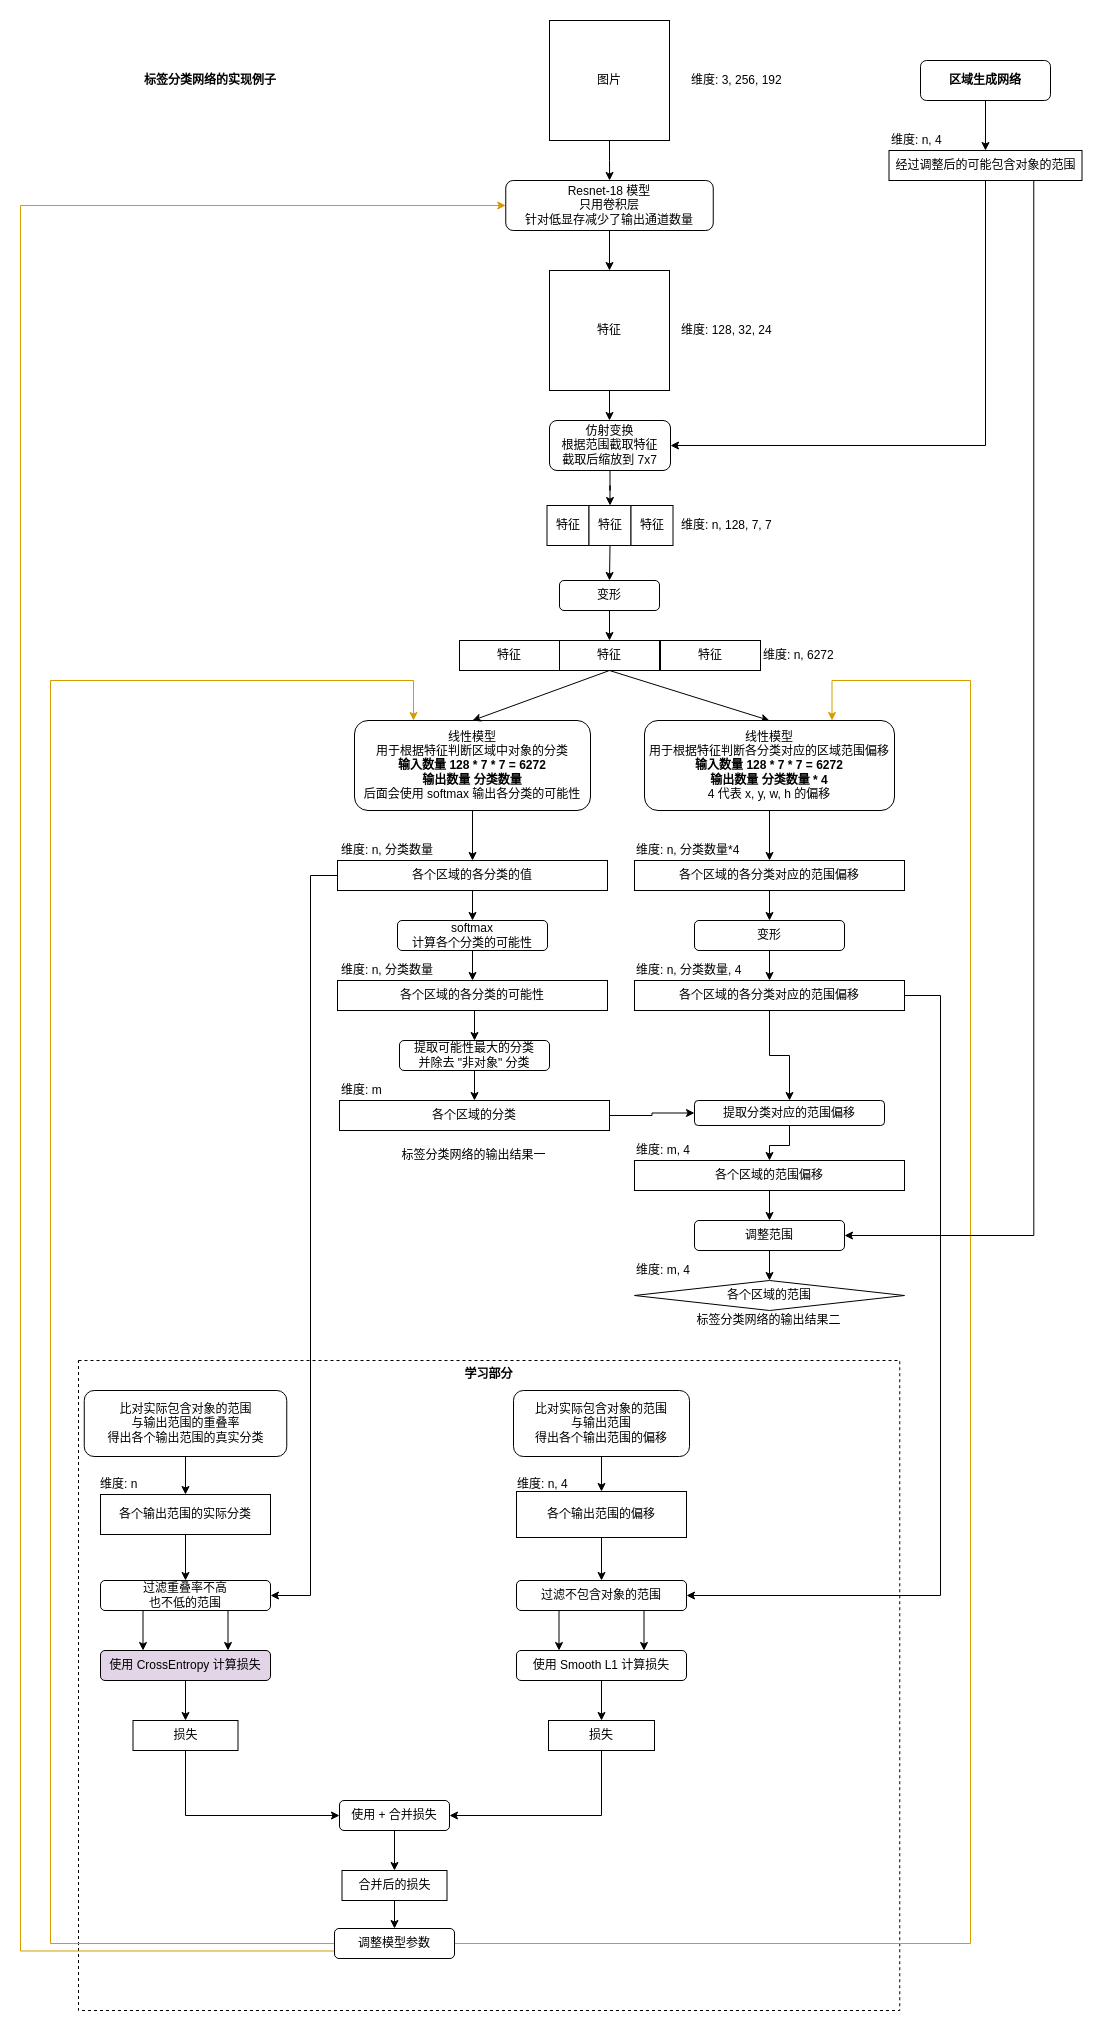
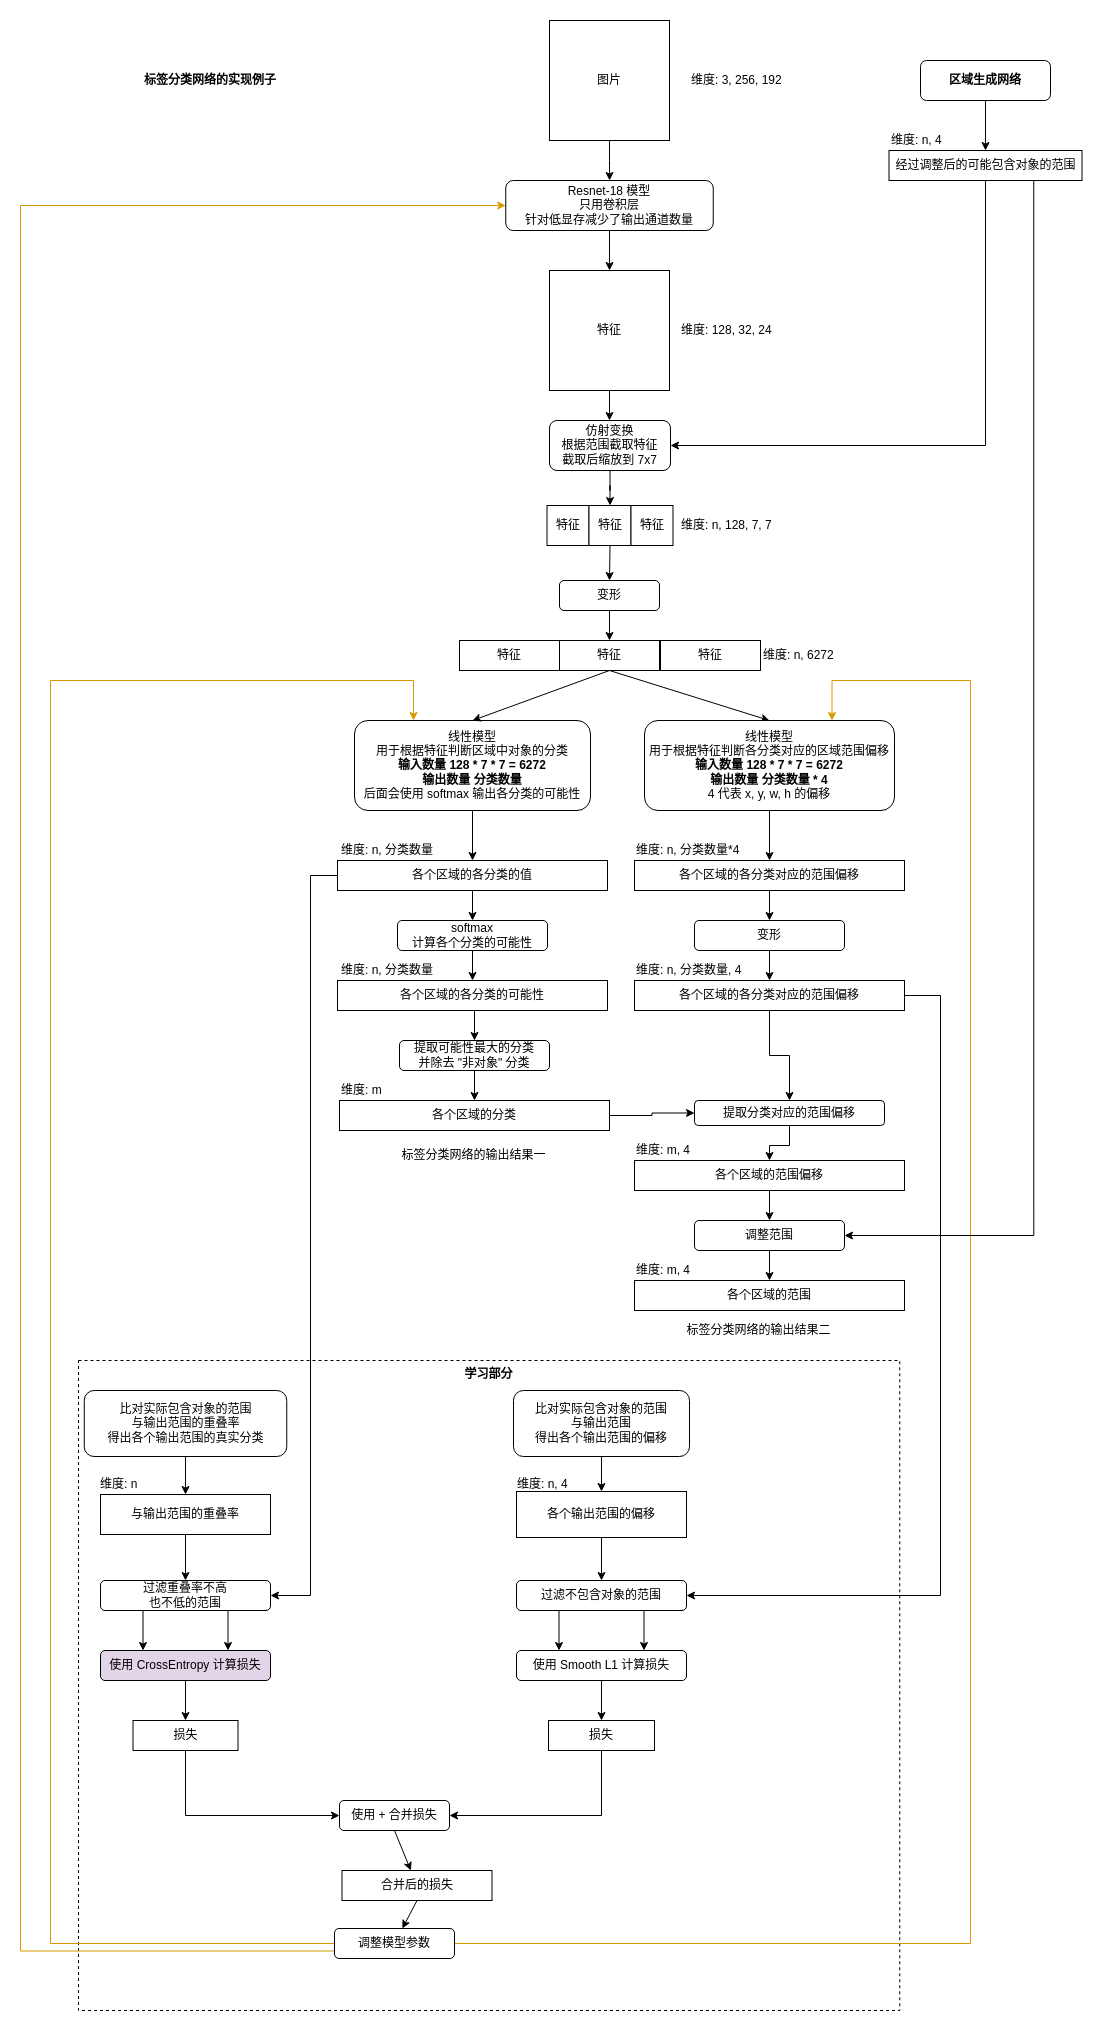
(770, 1296) -> (770, 1296)
(769, 1321) -> (759, 1331)
(186, 1515) -> (186, 1515)
(395, 1886) -> (417, 1886)
